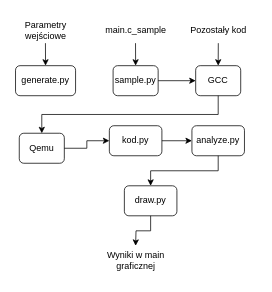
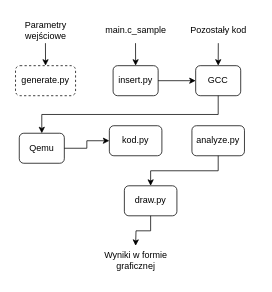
(45, 81) -> (45, 81)
(135, 81) -> (135, 81)
(174, 141) -> none
(136, 261) -> (136, 261)
